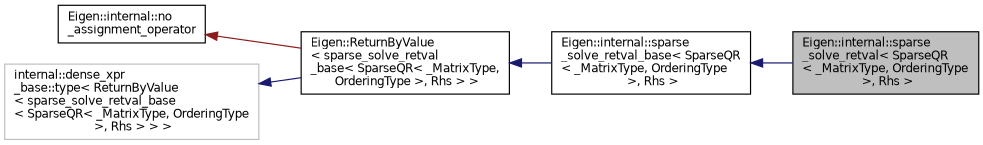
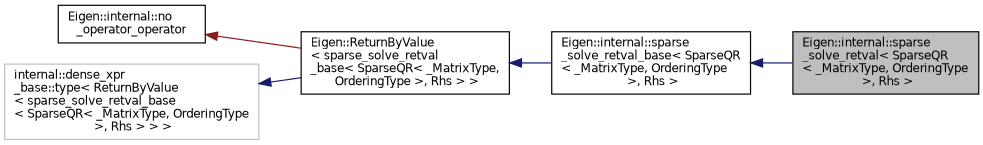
(132, 24) -> (132, 24)
